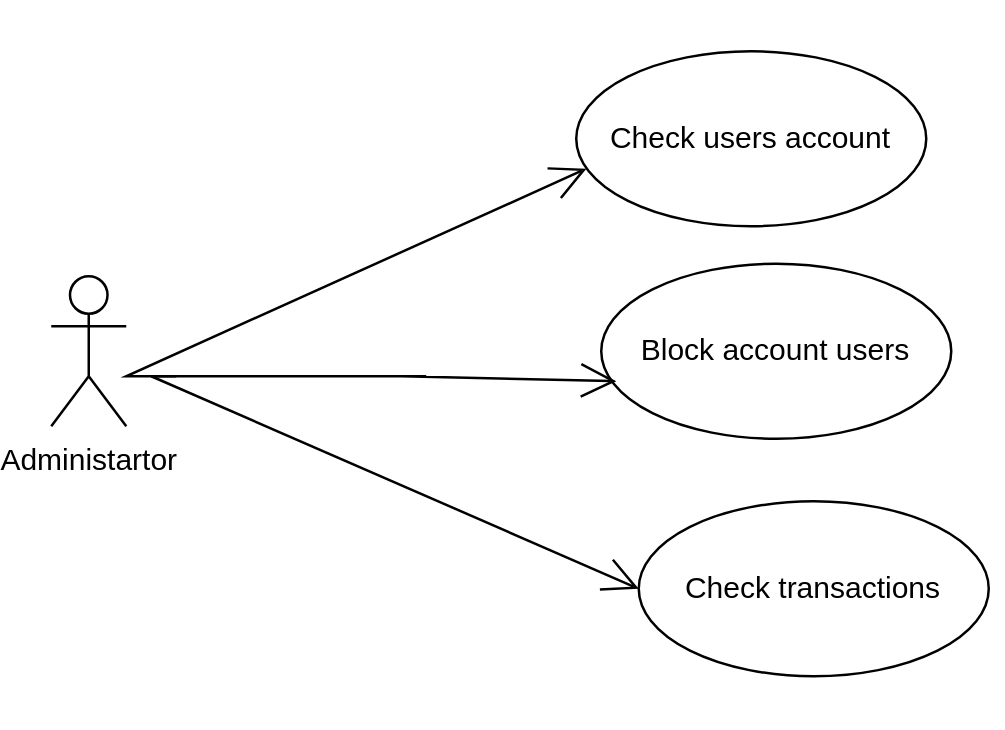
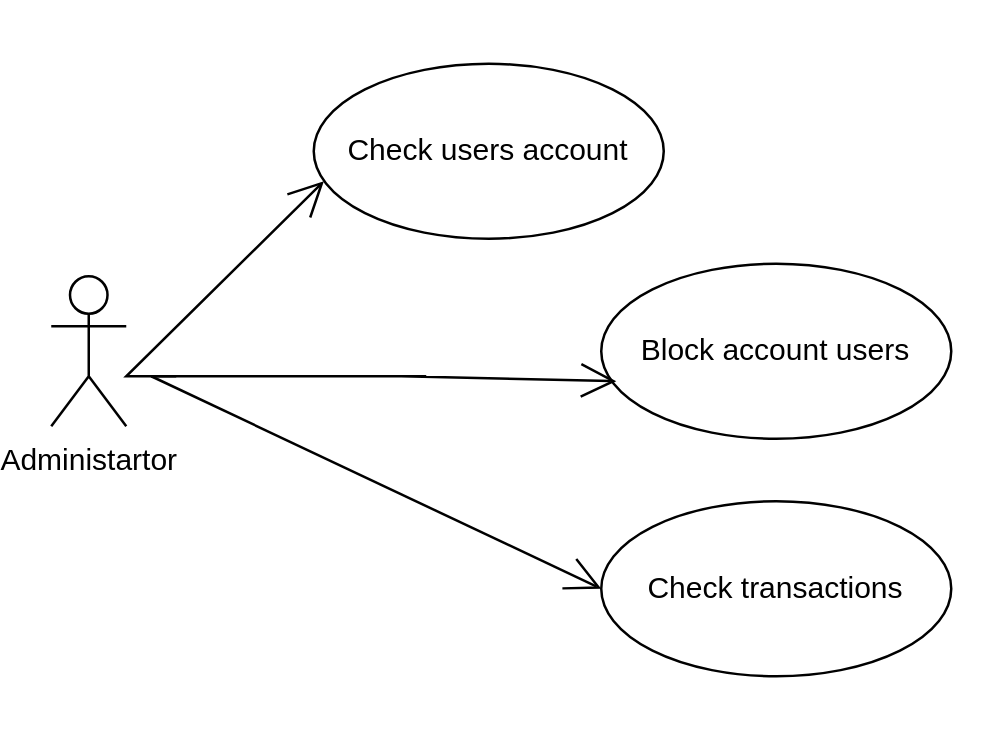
(751, 139) -> (489, 151)
(814, 589) -> (776, 589)
